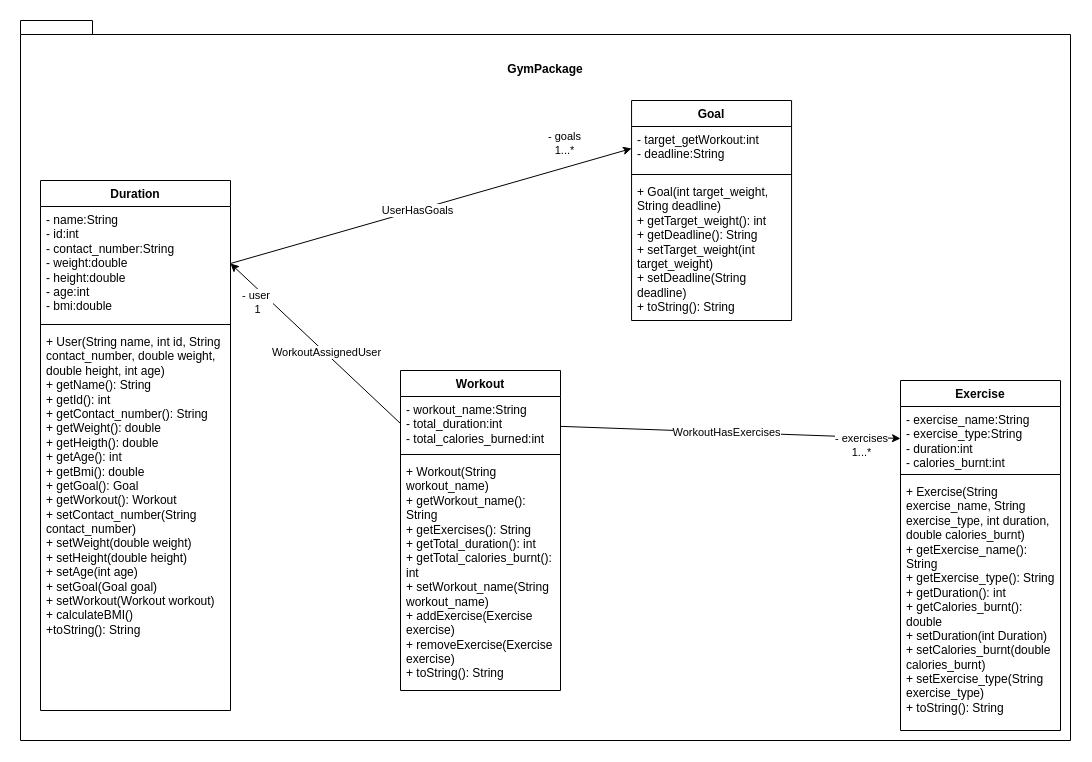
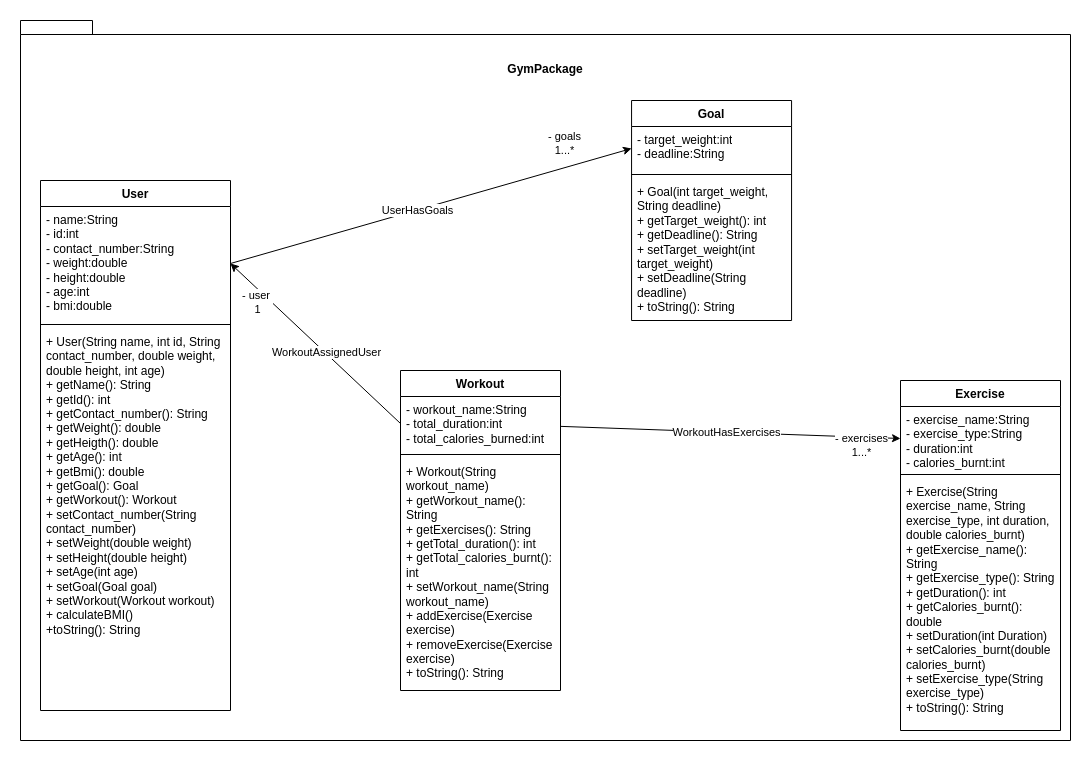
(710, 148) -> (695, 148)
(136, 195) -> (136, 195)
